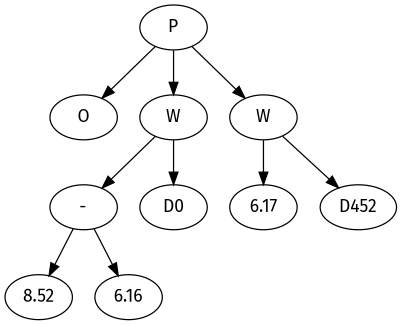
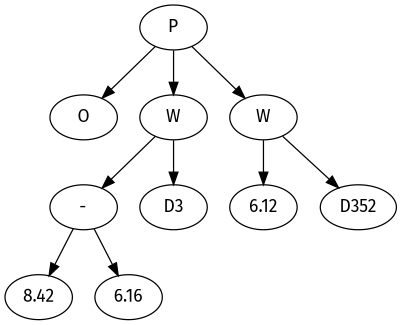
(174, 207) -> (174, 207)
(263, 207) -> (263, 207)
(358, 207) -> (358, 207)
(39, 297) -> (39, 297)
